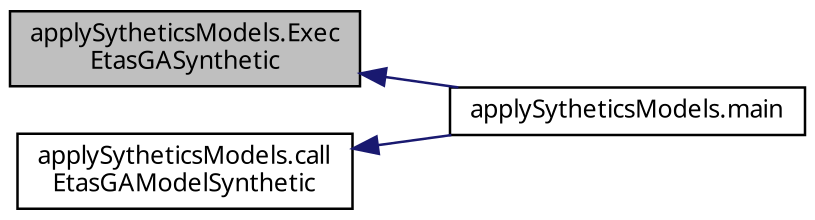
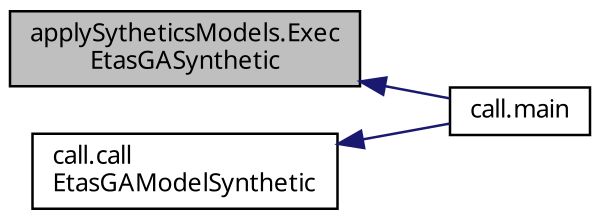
(628, 111) -> (520, 111)
(185, 171) -> (185, 171)
